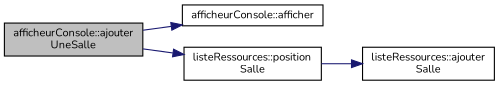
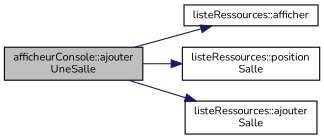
(253, 15) -> (251, 15)
(336, 64) -> (157, 89)
